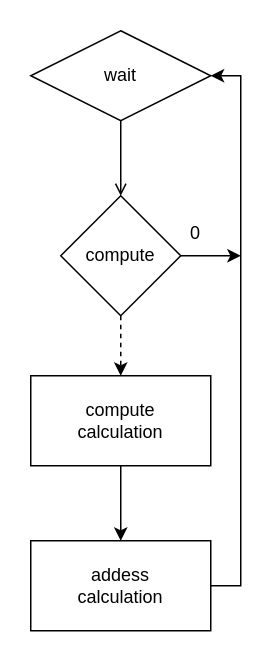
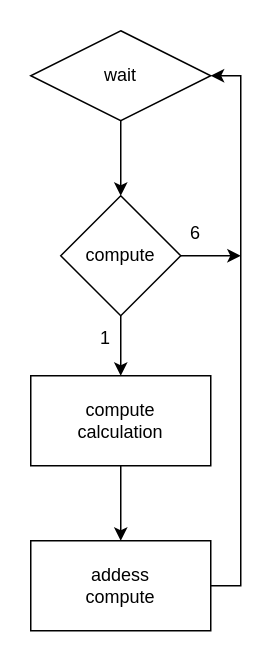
(121, 186) -> (121, 184)
(196, 233) -> (196, 233)
none -> (106, 338)
(121, 340) -> (121, 340)
(121, 586) -> (121, 586)
